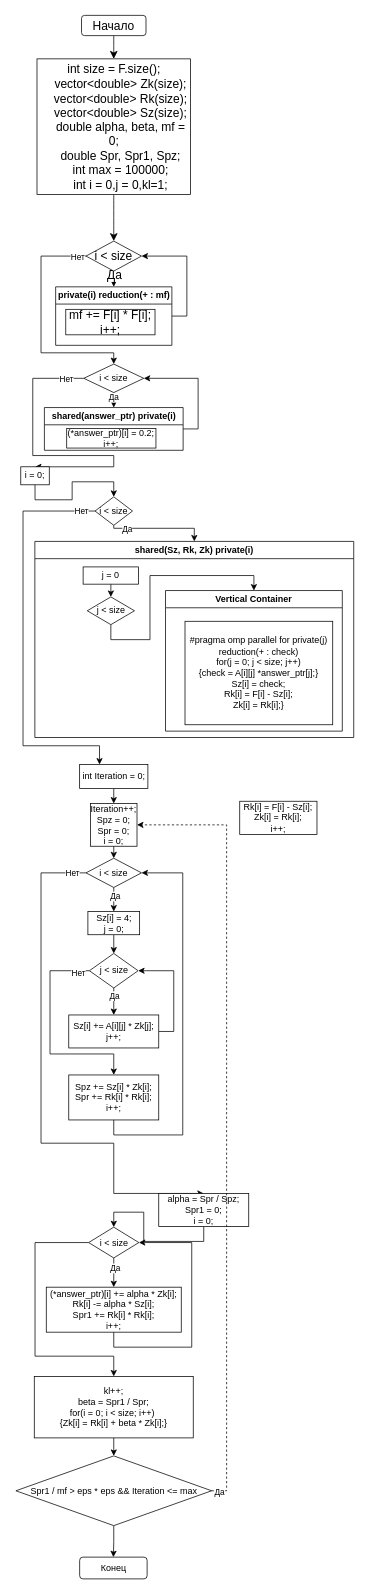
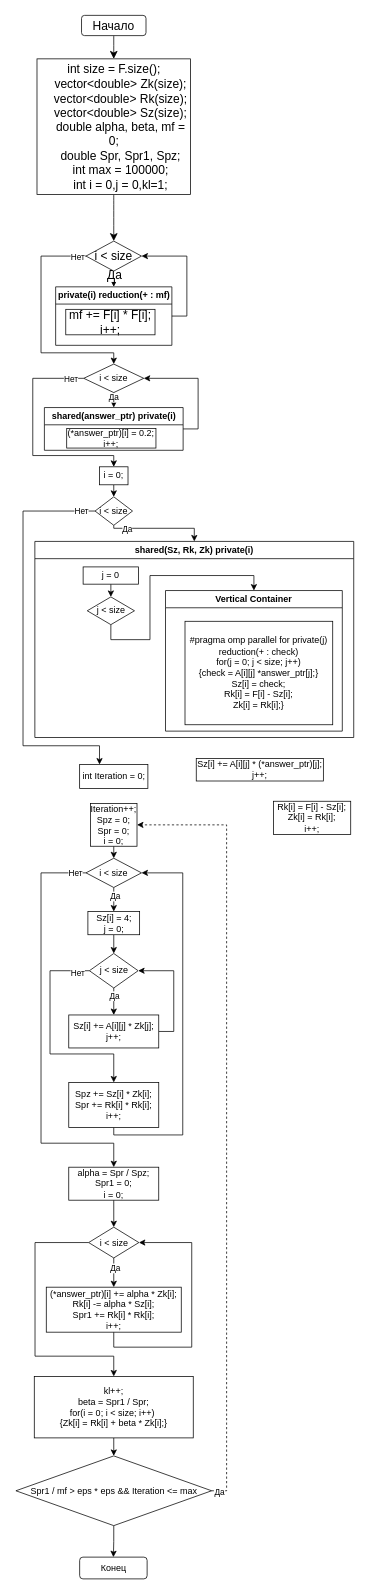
(35, 476) -> (114, 476)
none -> (260, 770)
(114, 794) -> none
(278, 818) -> (312, 818)
(114, 1098) -> (114, 1105)
(204, 1210) -> (114, 1184)
